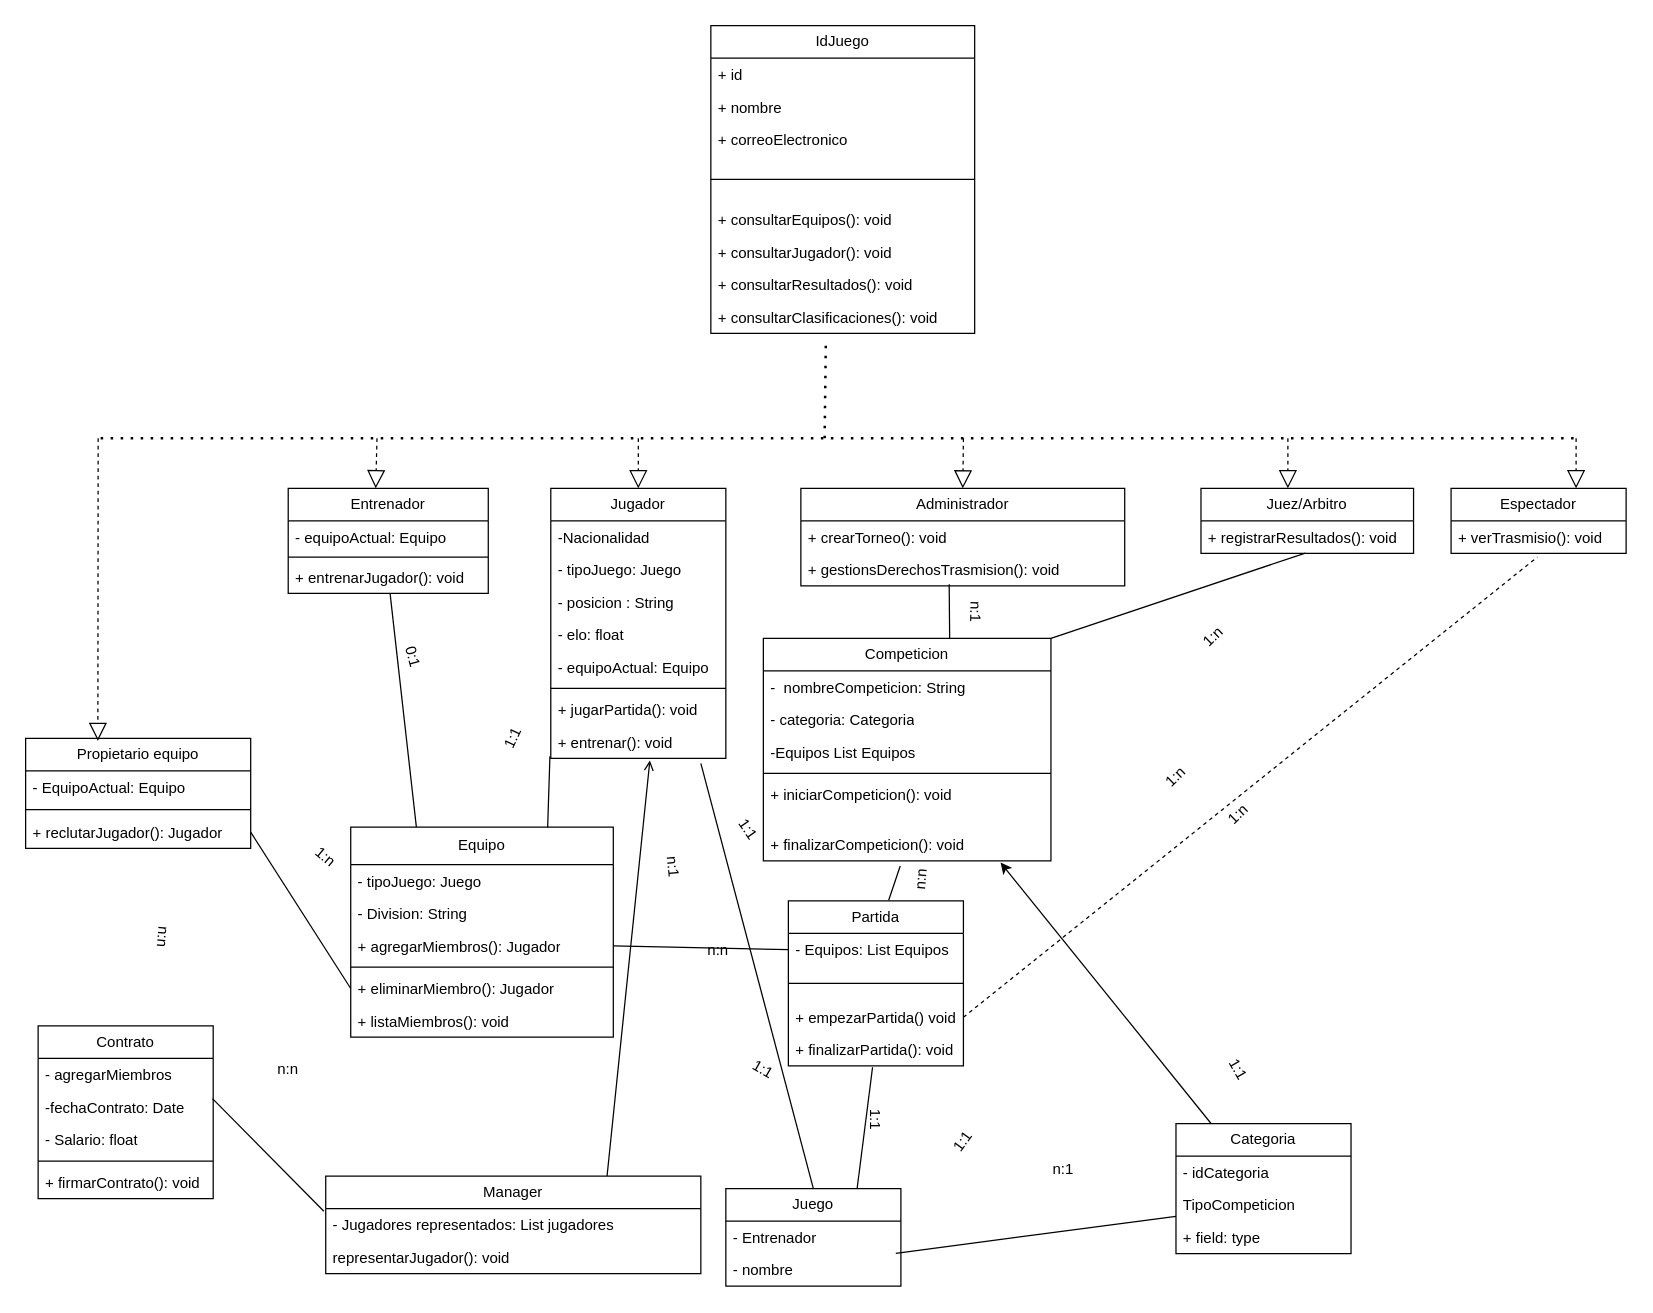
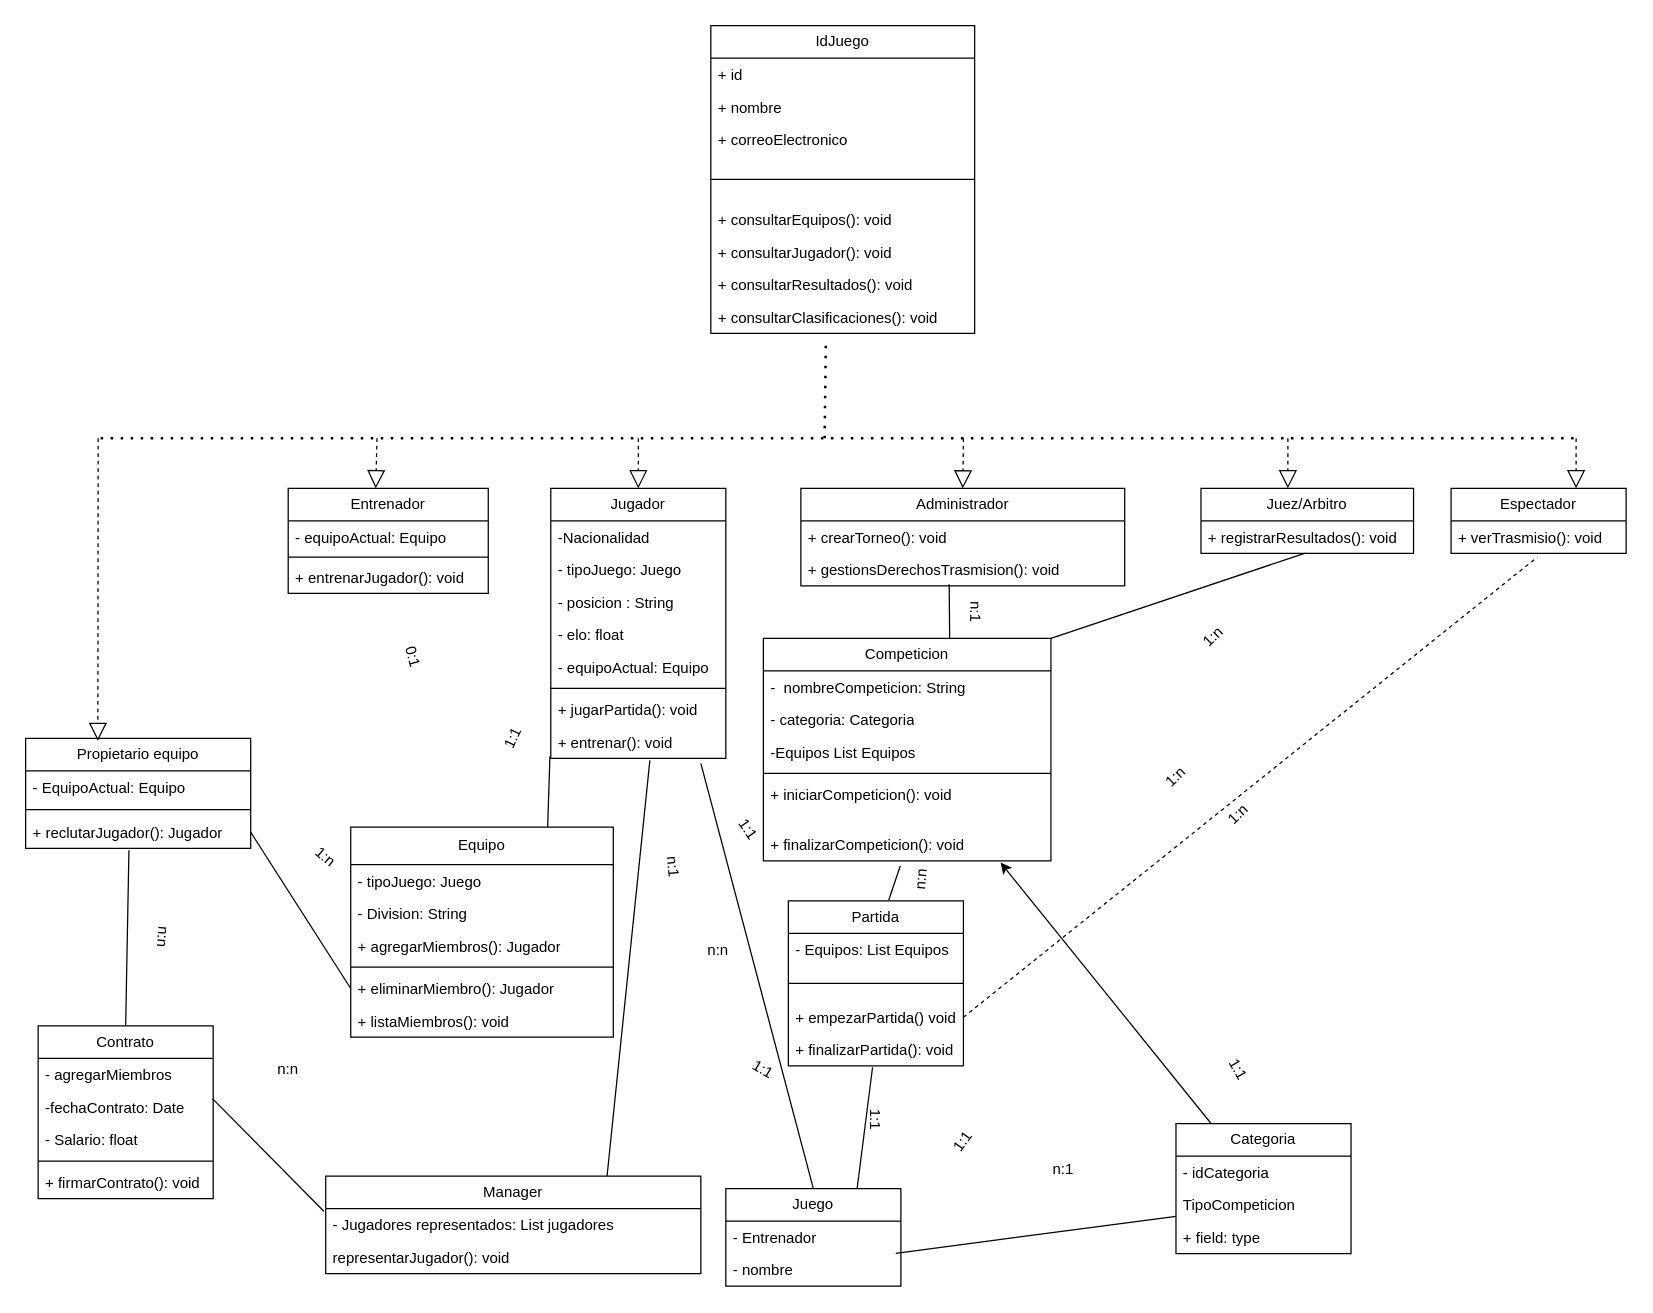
(403, 709) -> none
(649, 766) -> (649, 765)
none -> (127, 936)
(700, 947) -> none
